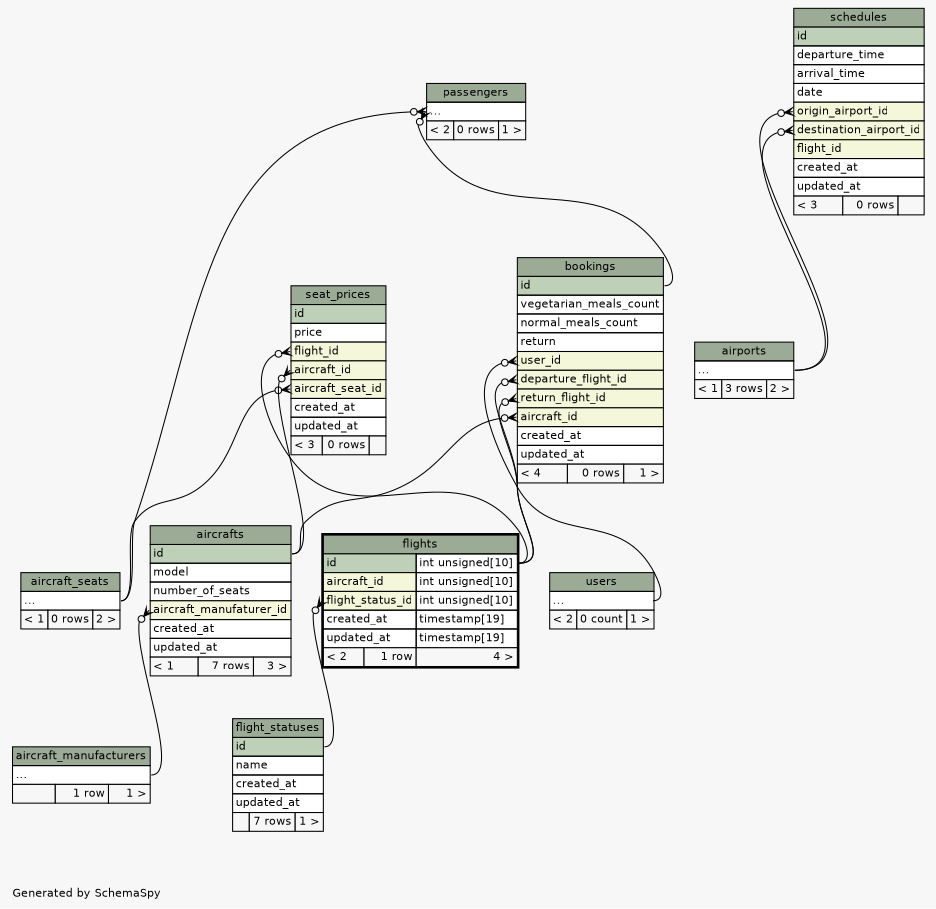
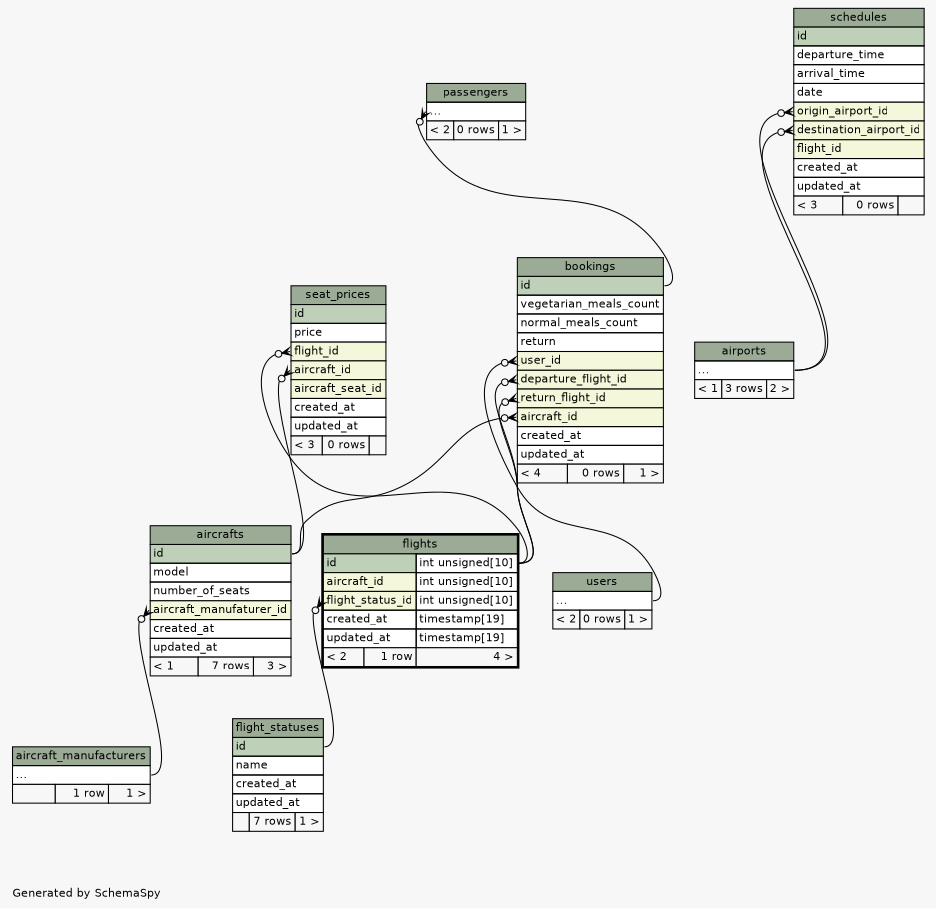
(70, 601) -> none
(602, 619) -> (602, 619)
